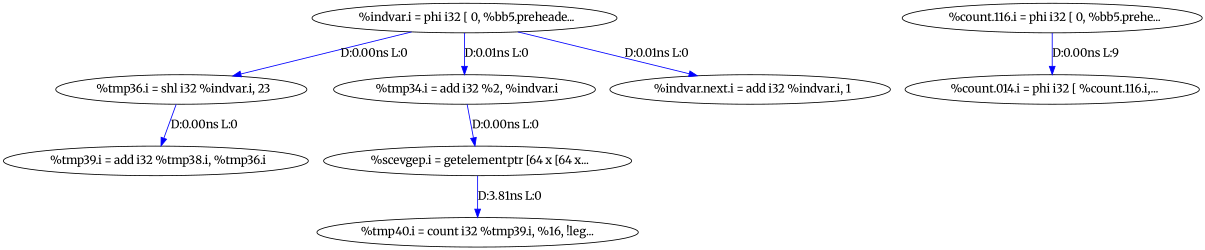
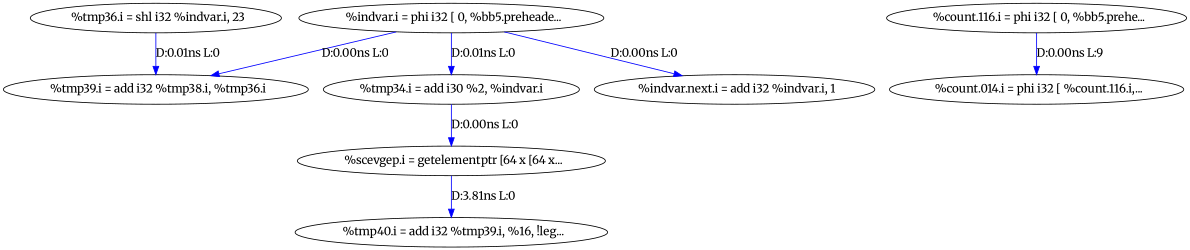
(326, 53) -> (308, 53)
(657, 54) -> (644, 54)
(464, 89) -> (451, 89)
(204, 125) -> (188, 54)
(478, 232) -> (451, 232)
